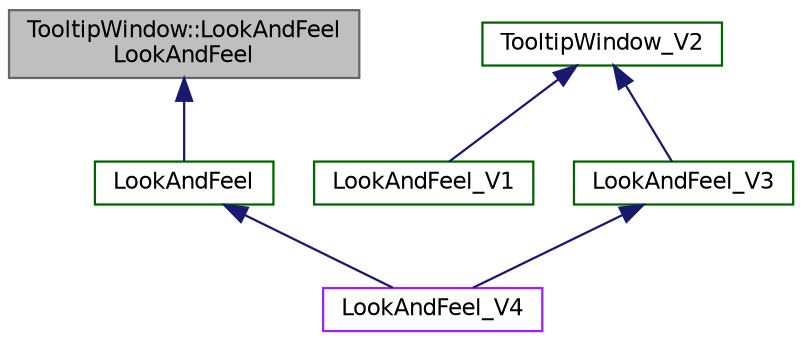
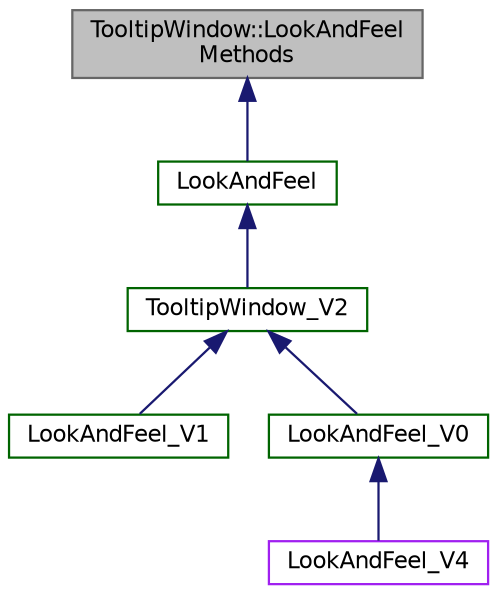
(184, 44) -> (247, 44)
(684, 183) -> (379, 436)
(319, 251) -> (247, 258)
